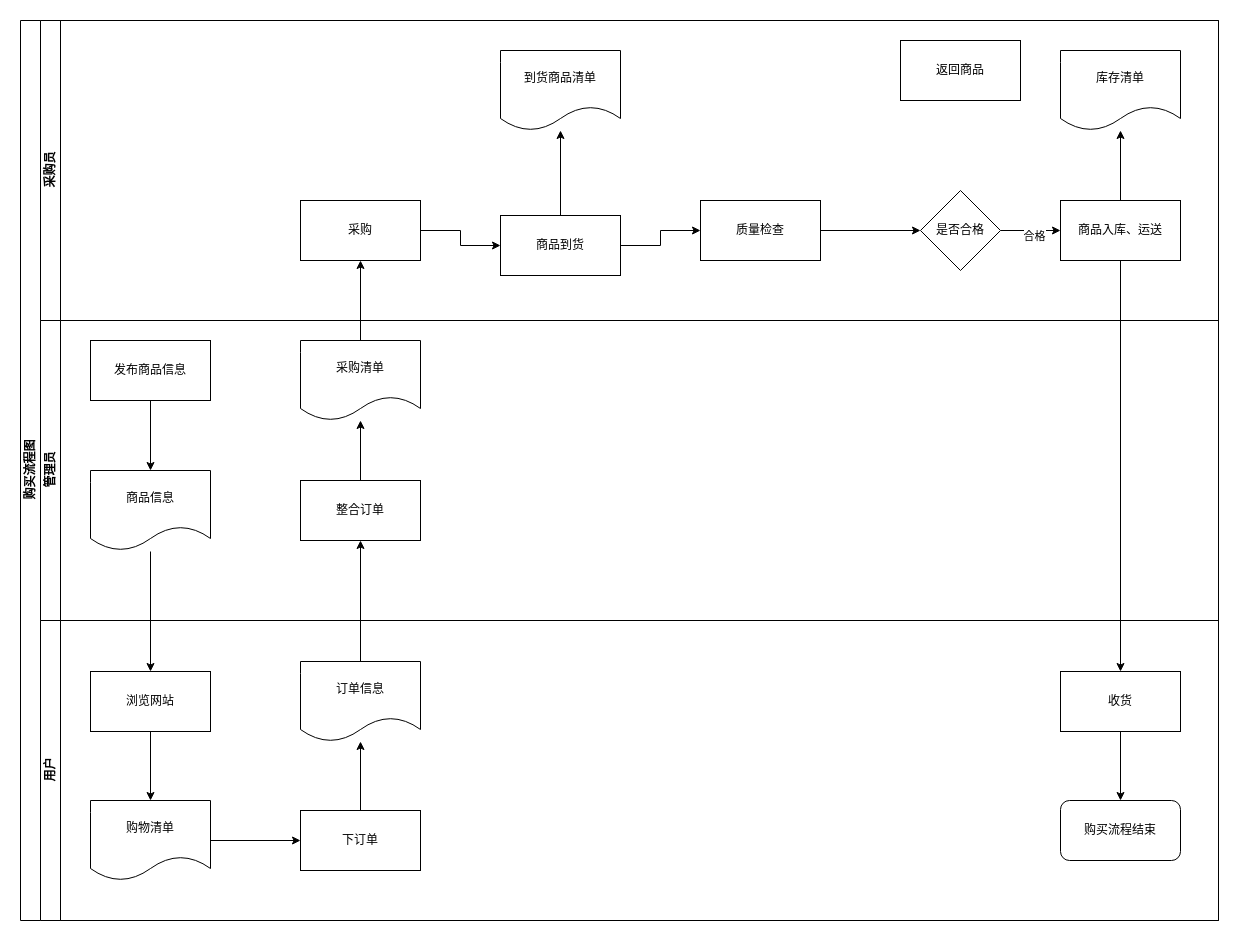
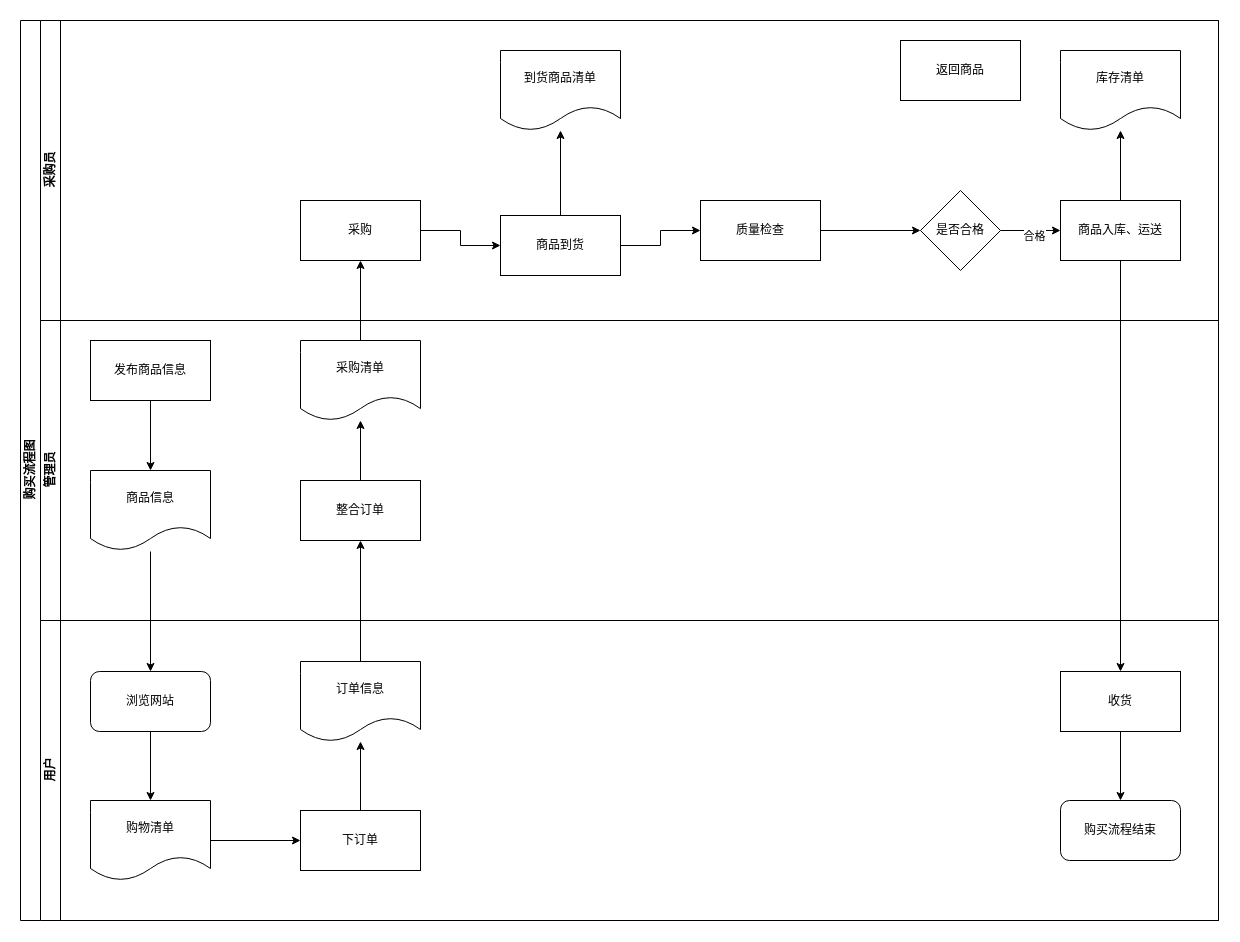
(151, 702) -> (151, 702)
